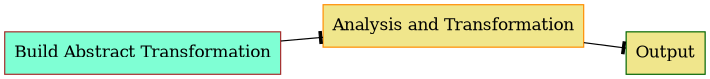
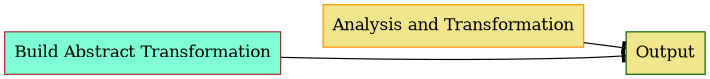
(299, 39) -> (450, 59)
